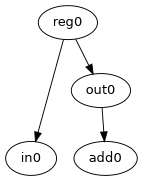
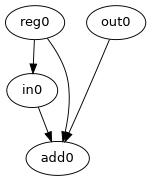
(82, 52) -> (68, 83)
none -> (43, 120)
